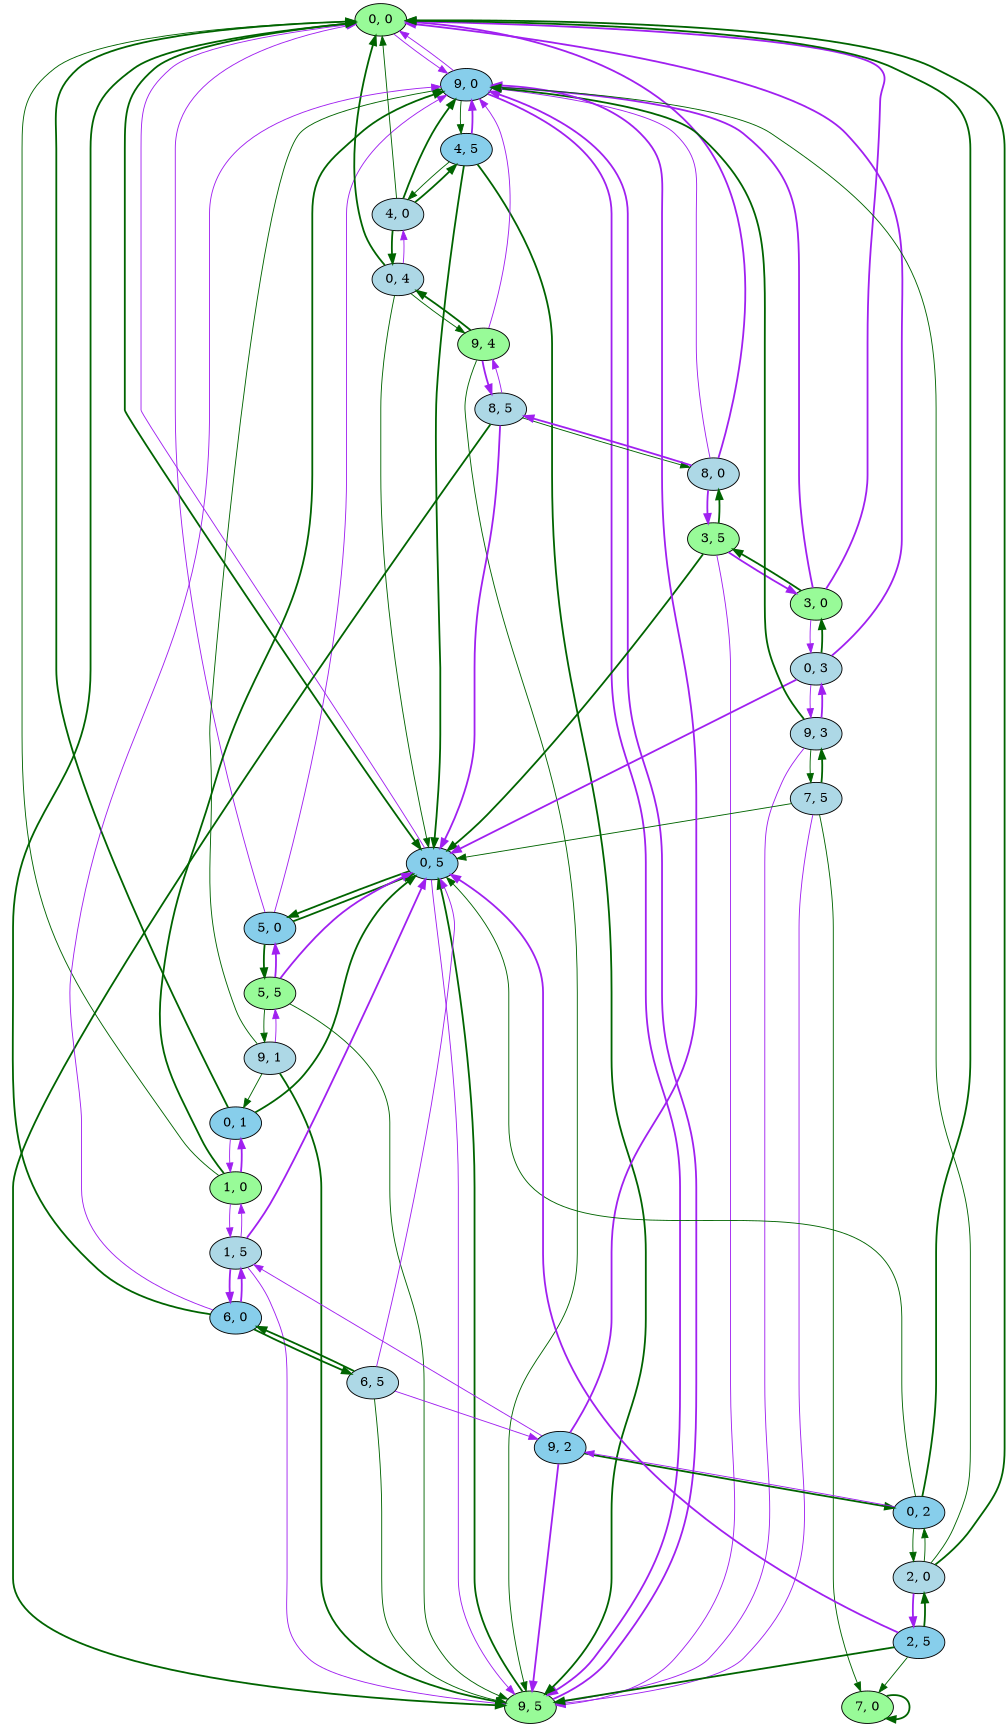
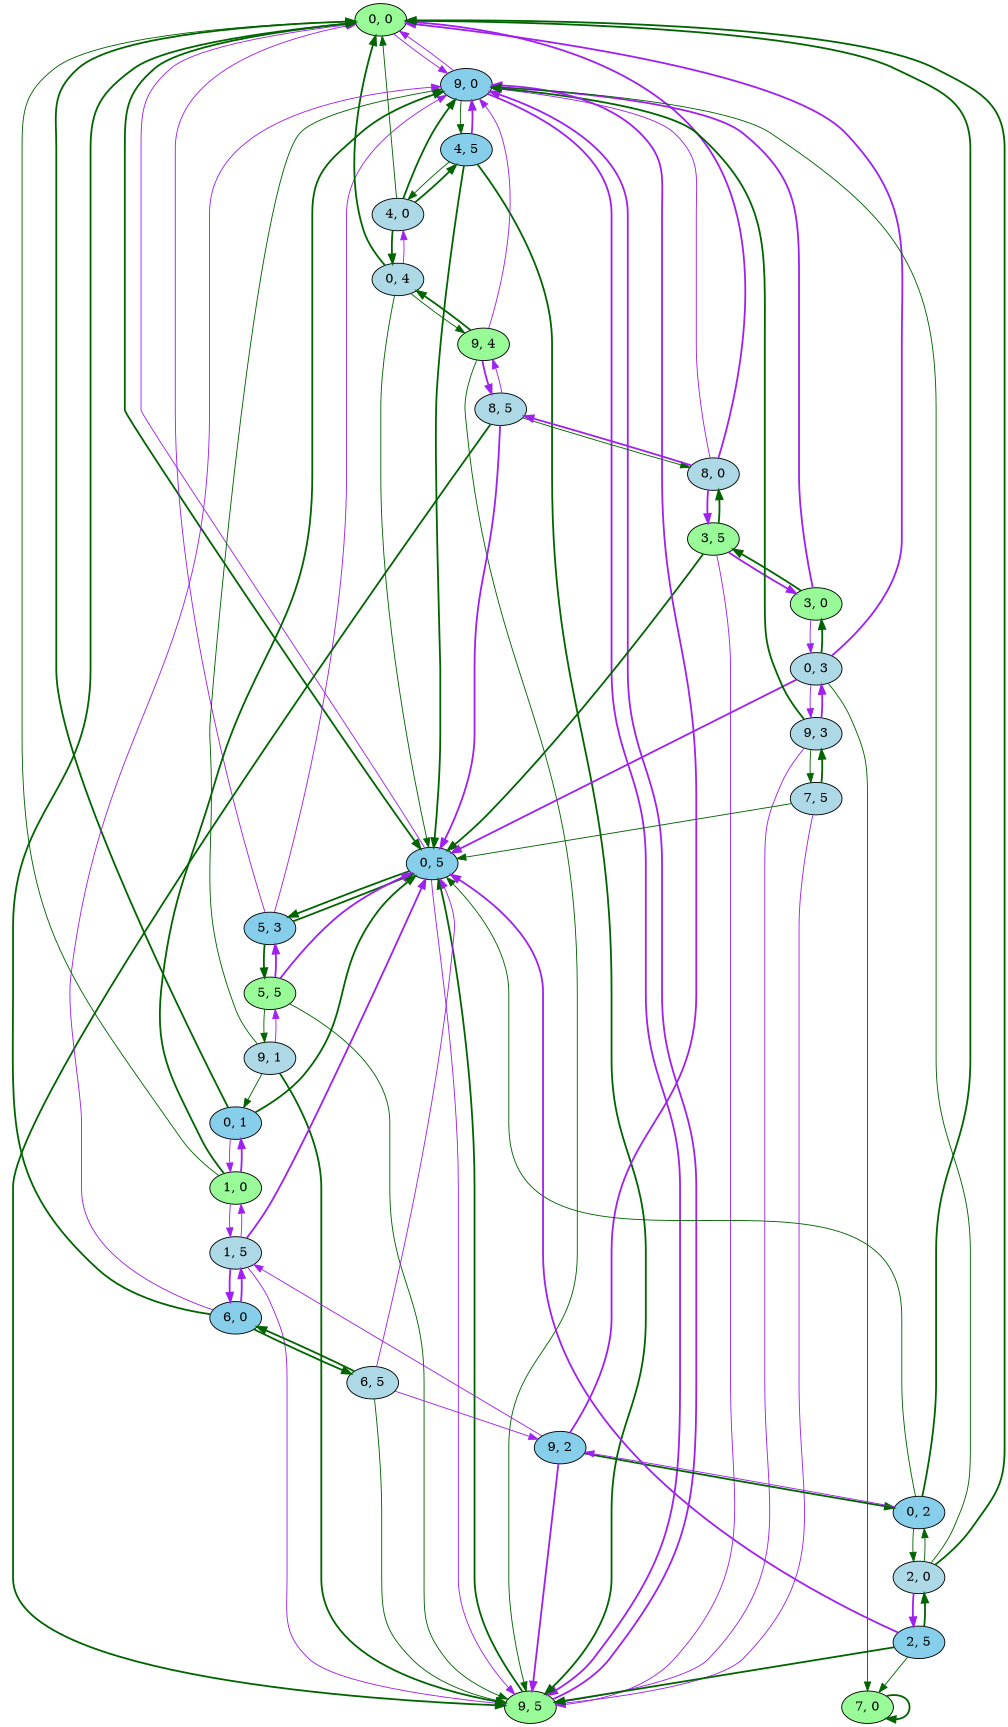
(880, 98) -> none
(270, 928) -> (270, 928)
(833, 1250) -> (868, 1178)
